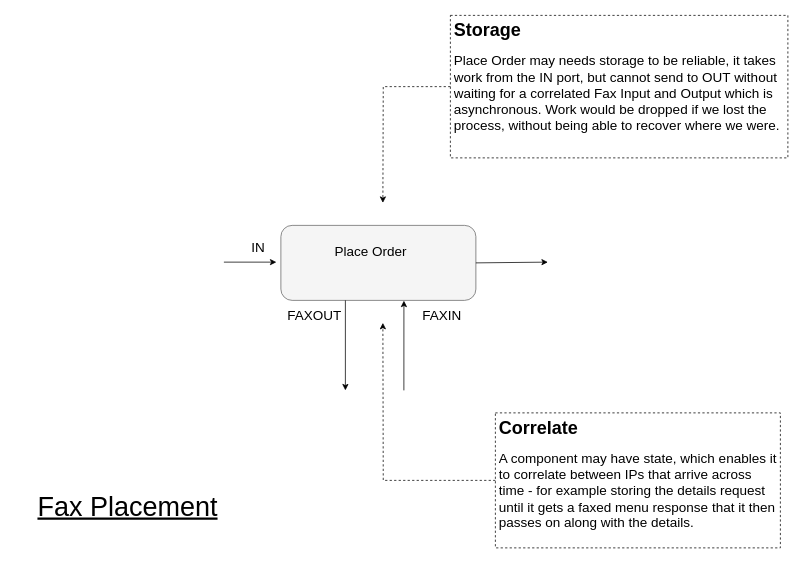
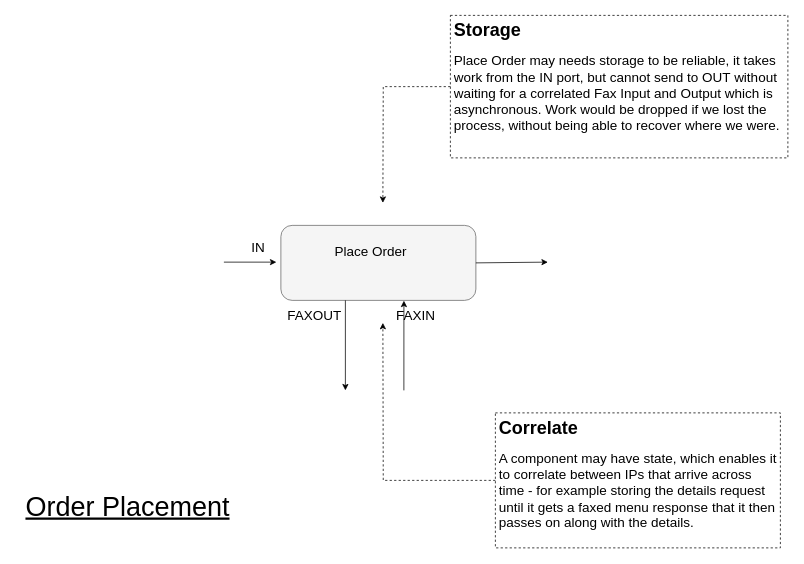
(442, 315) -> (416, 315)
(128, 507) -> (128, 507)
